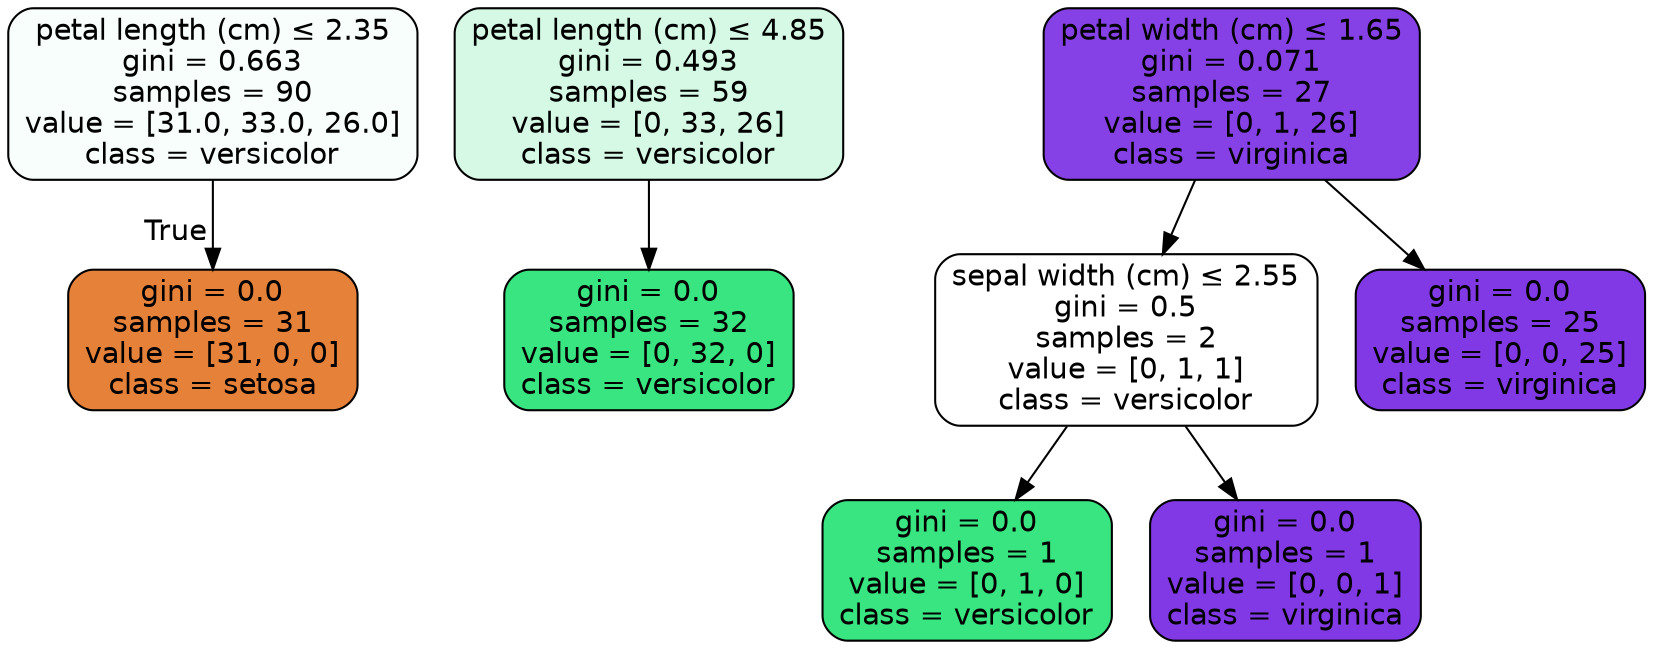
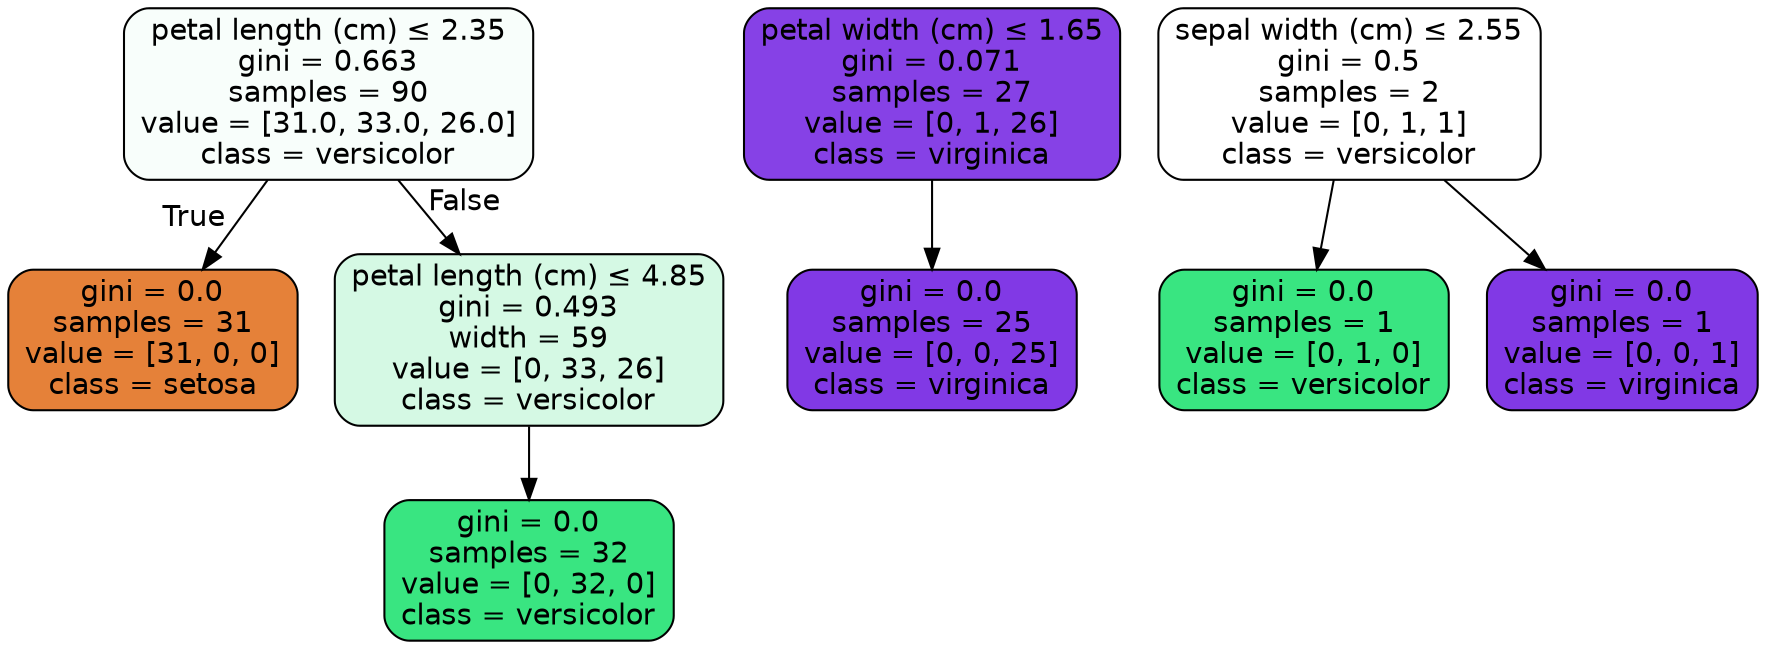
(649, 93) -> (529, 339)
(1183, 207) -> none
none -> (422, 209)
